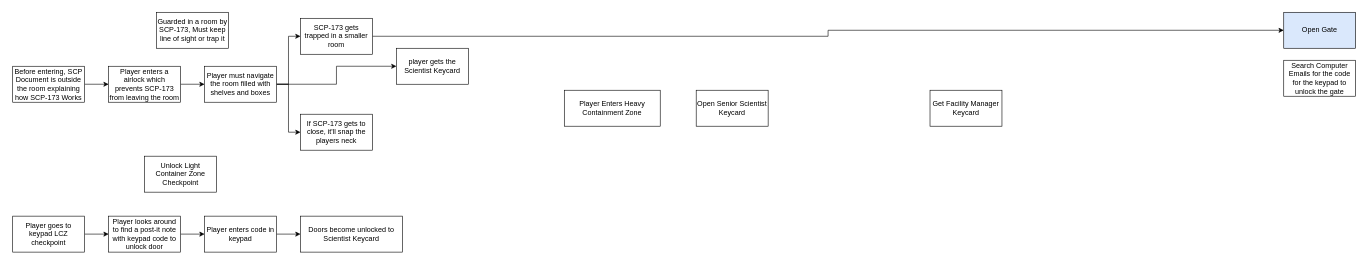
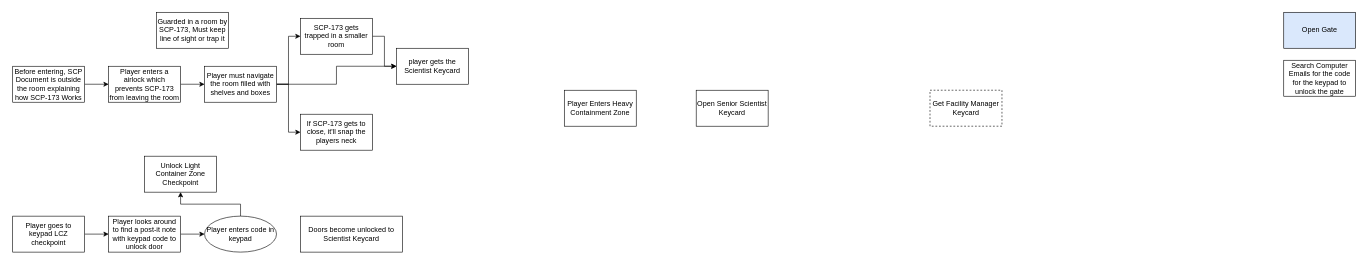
(384, 36) -> (384, 49)
(612, 108) -> (600, 108)
(966, 108) -> (966, 108)
(240, 234) -> (240, 234)
(294, 234) -> (240, 209)
